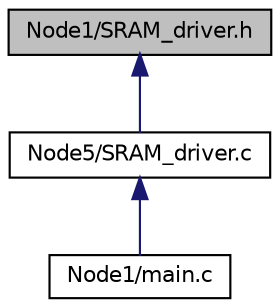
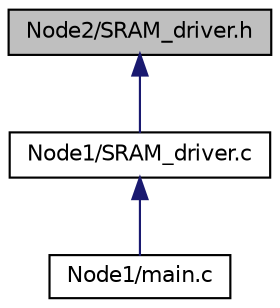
(140, 32) -> (140, 32)
(140, 155) -> (140, 155)
